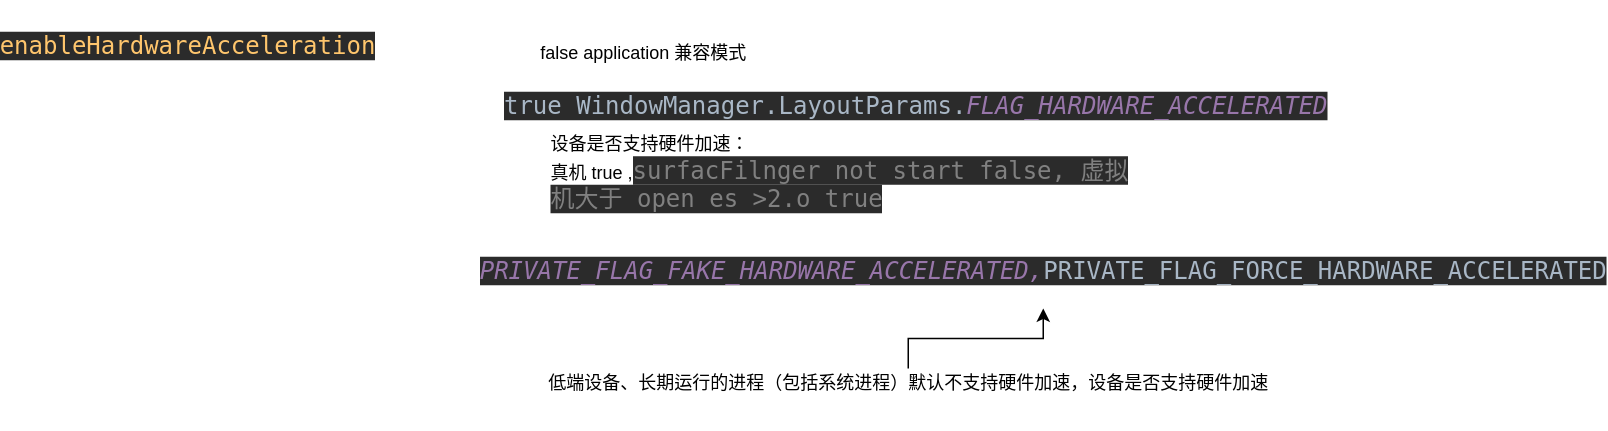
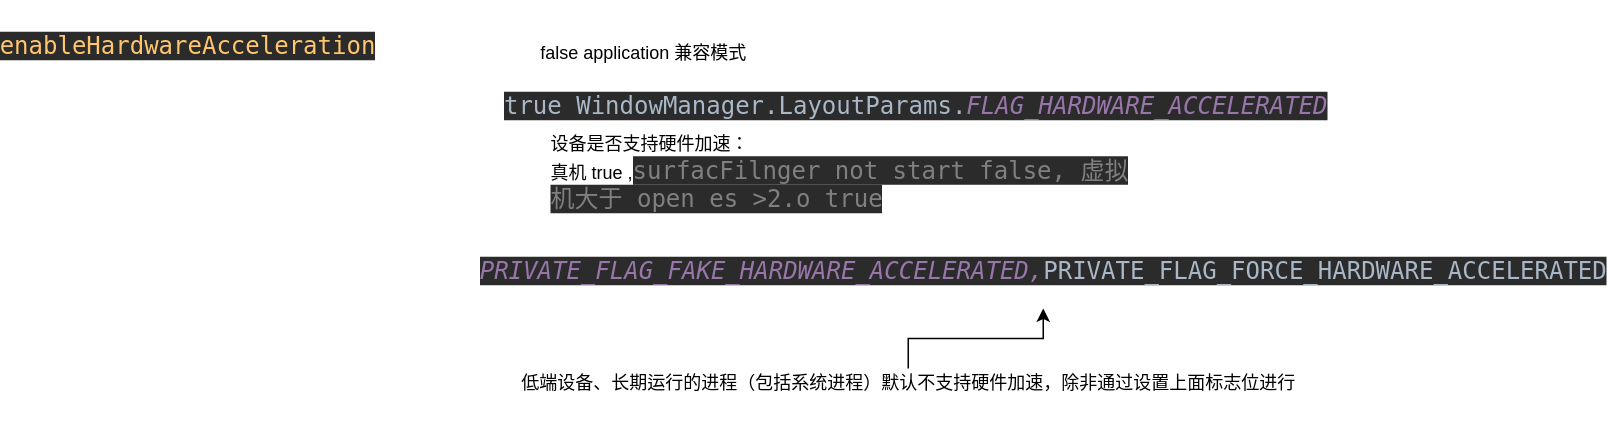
(909, 383) -> (909, 383)
